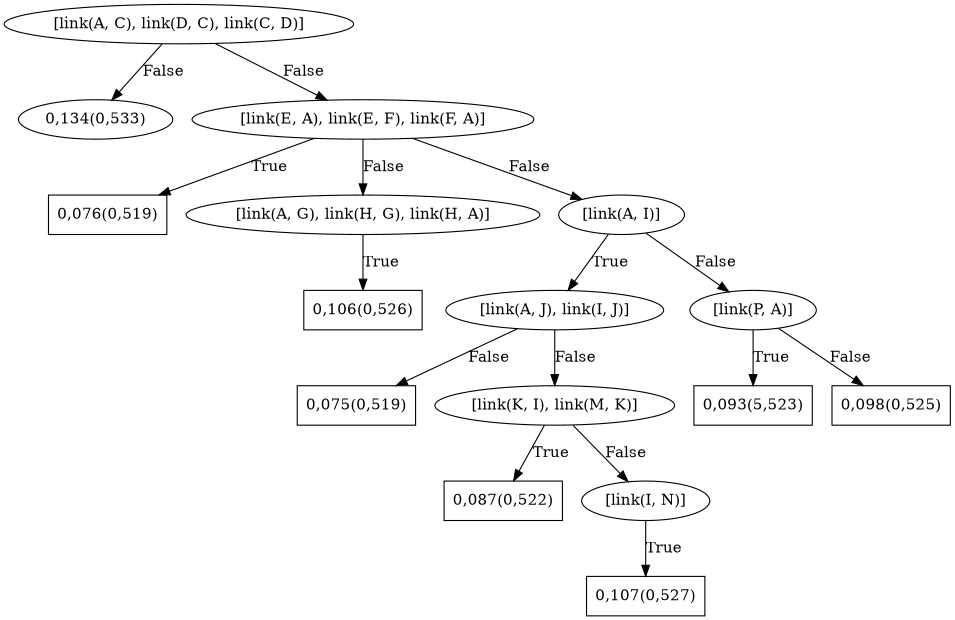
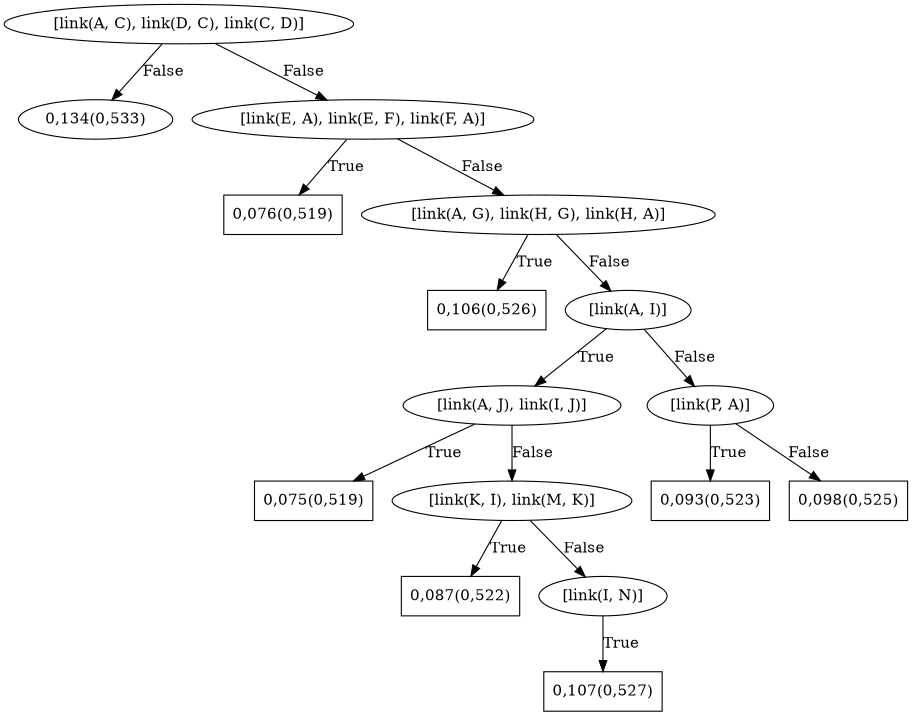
(492, 167) -> (580, 259)
(489, 358) -> (444, 453)
(753, 405) -> (710, 501)
